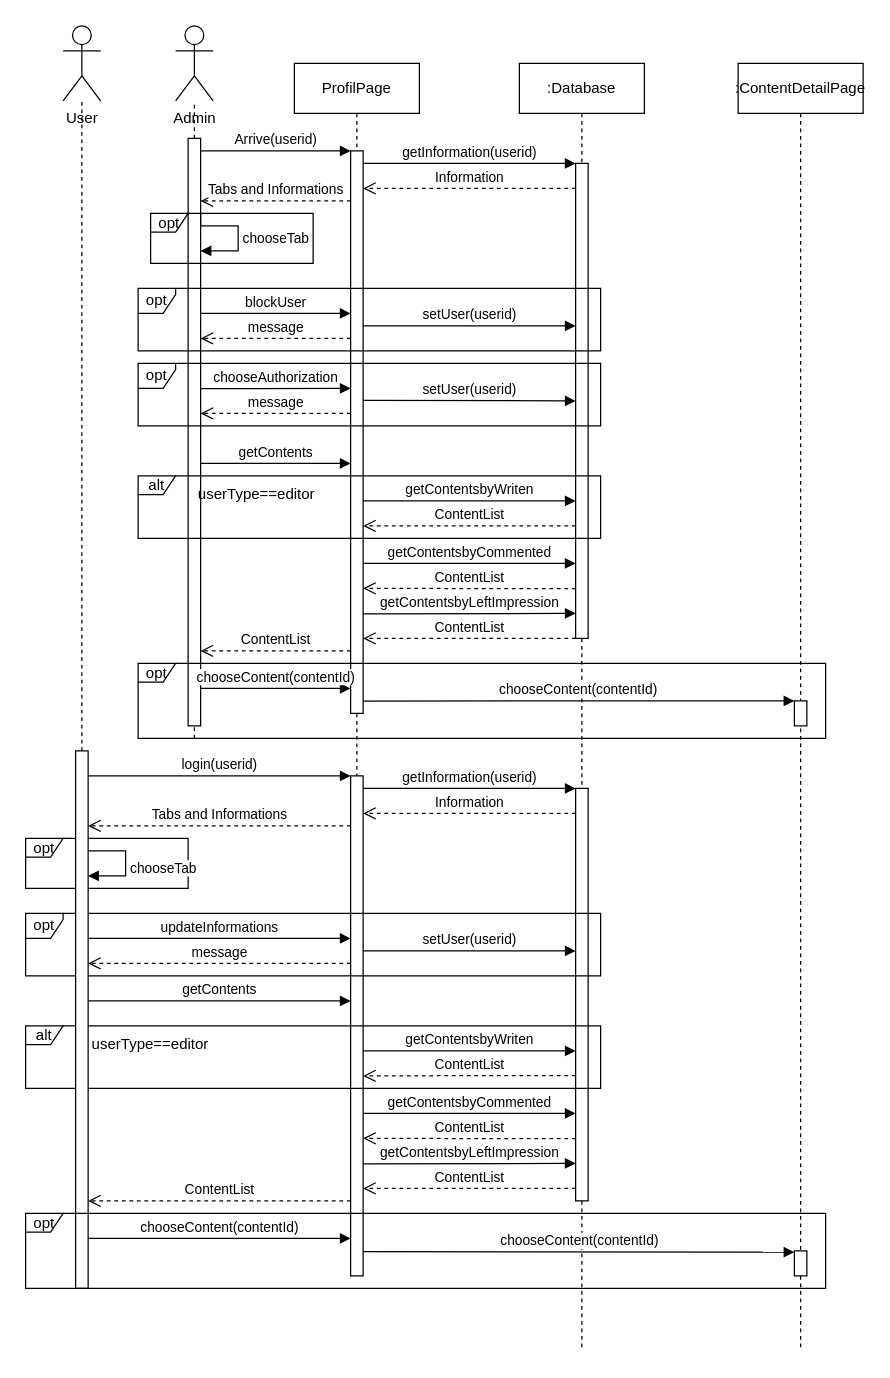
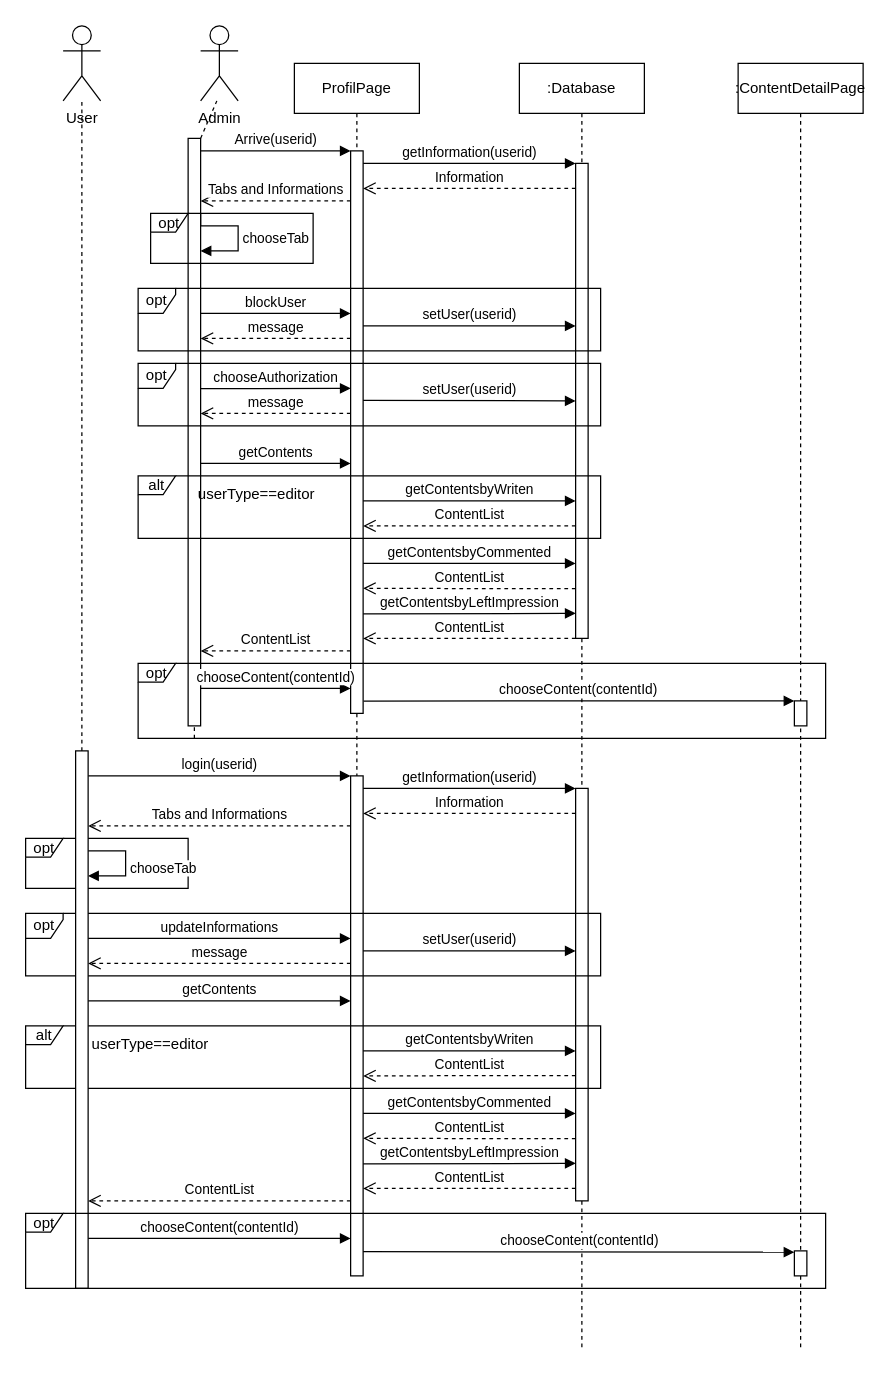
(194, 63) -> (219, 63)
